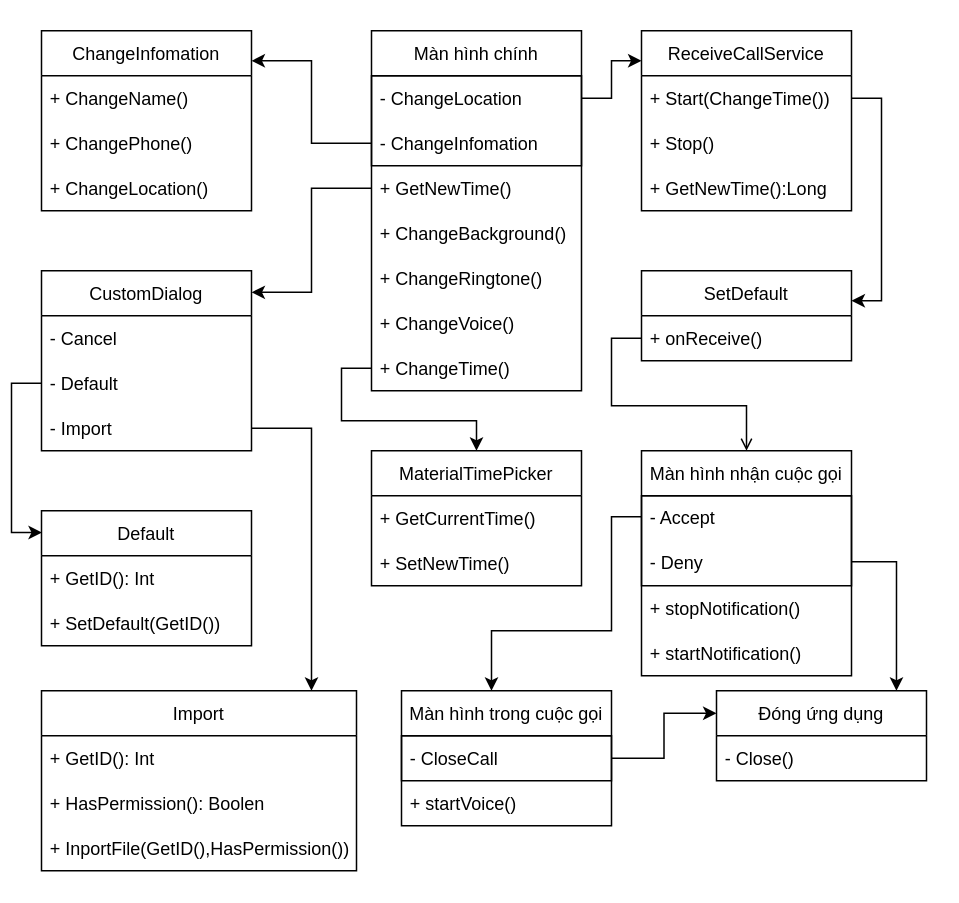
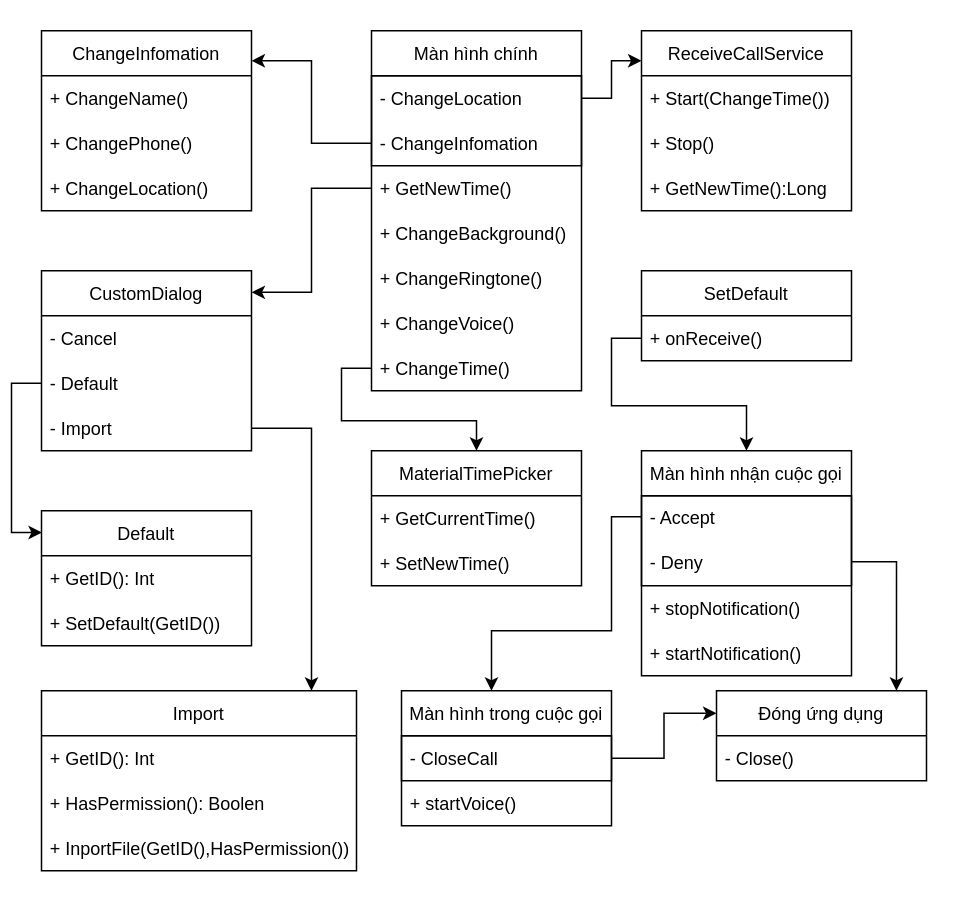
(881, 195) -> none
(746, 441) -> (746, 439)
